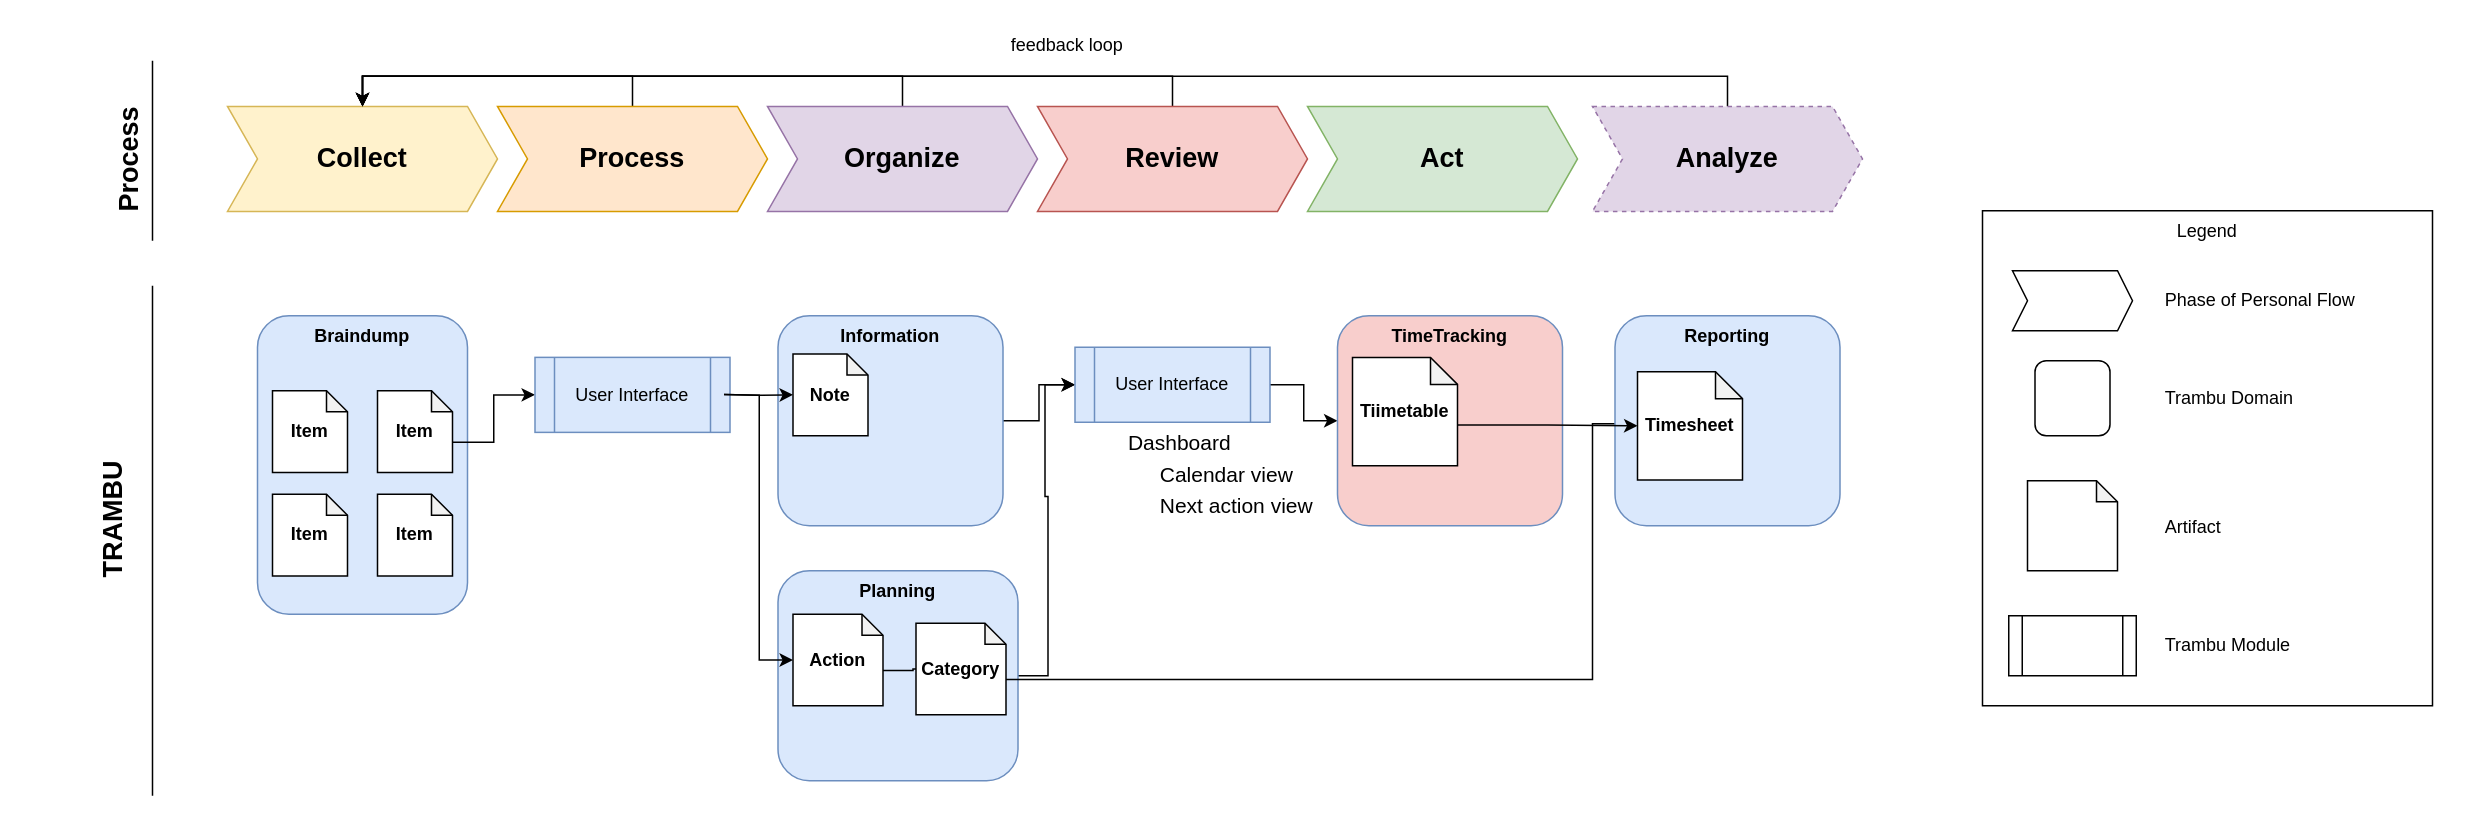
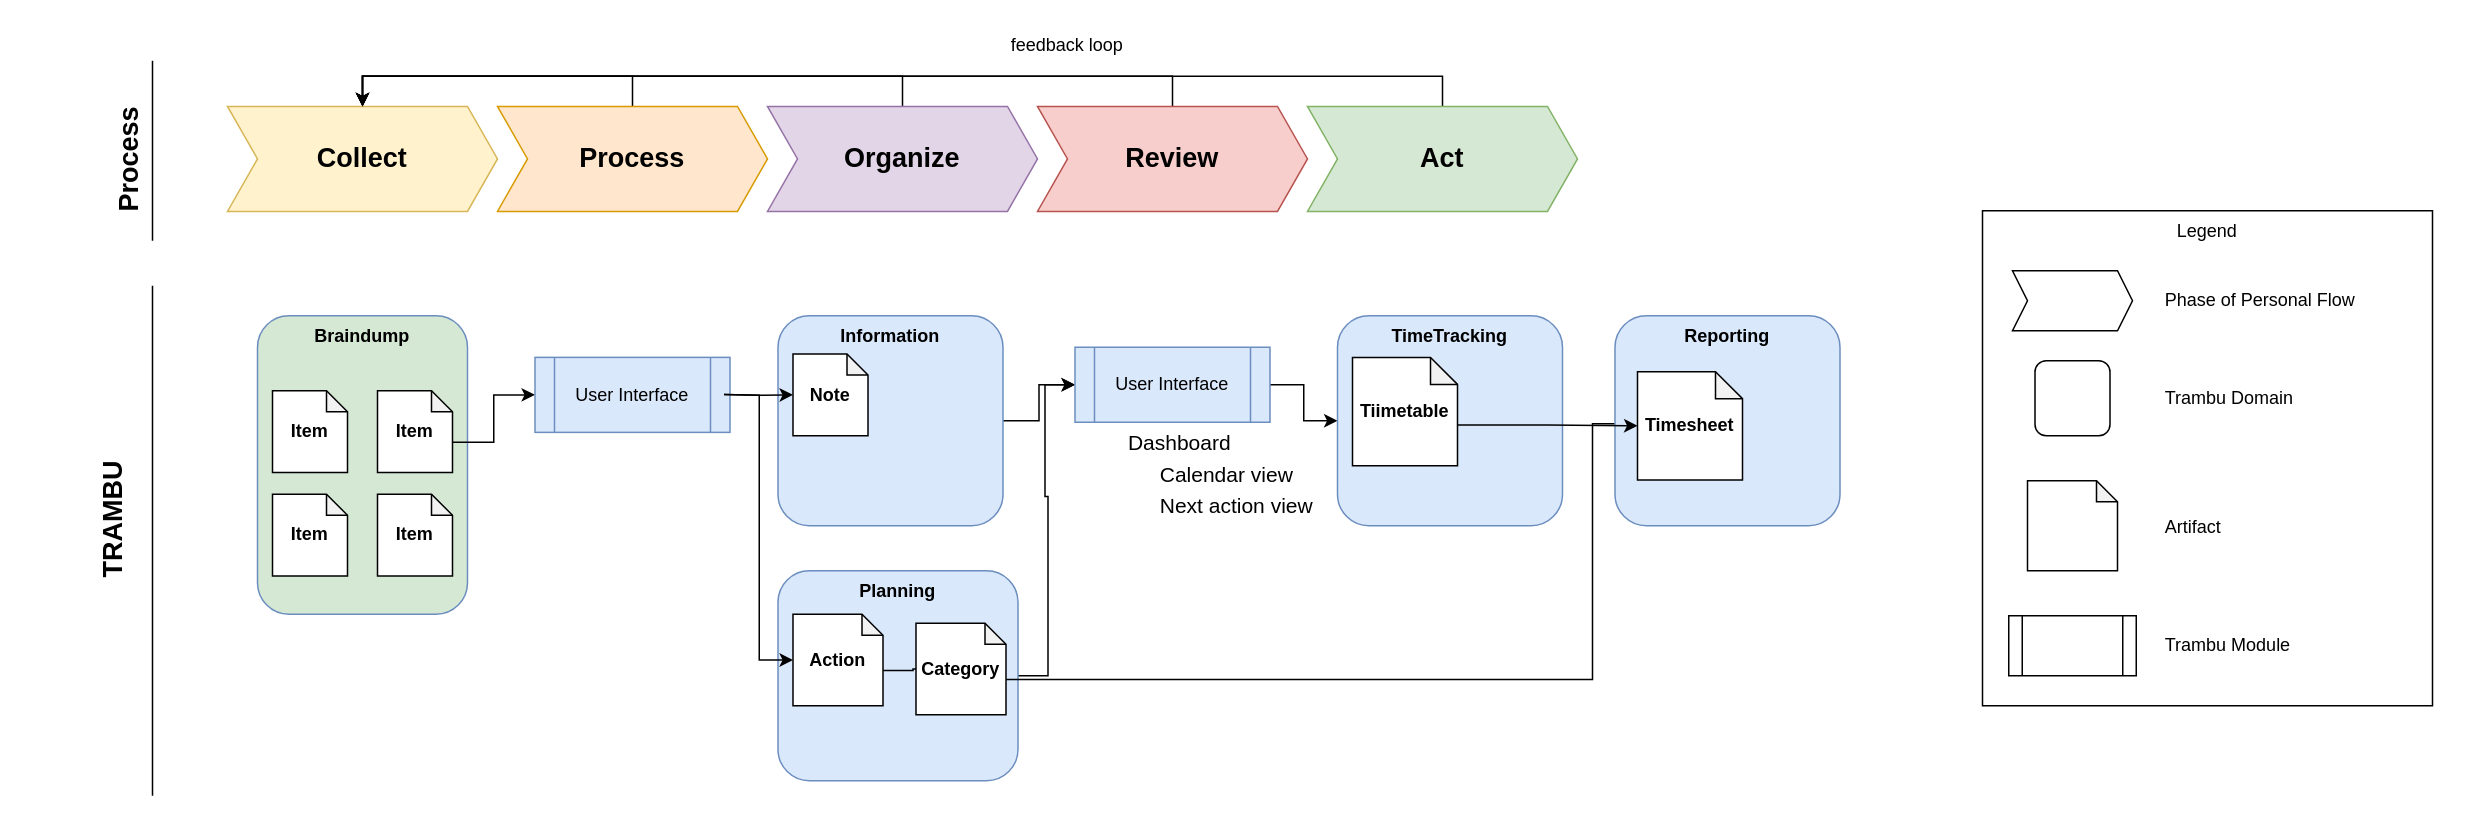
(1601, 76) -> none
none -> (1442, 92)
(1727, 159) -> none
(1450, 337) -> (1450, 337)
(362, 465) -> (362, 465)
